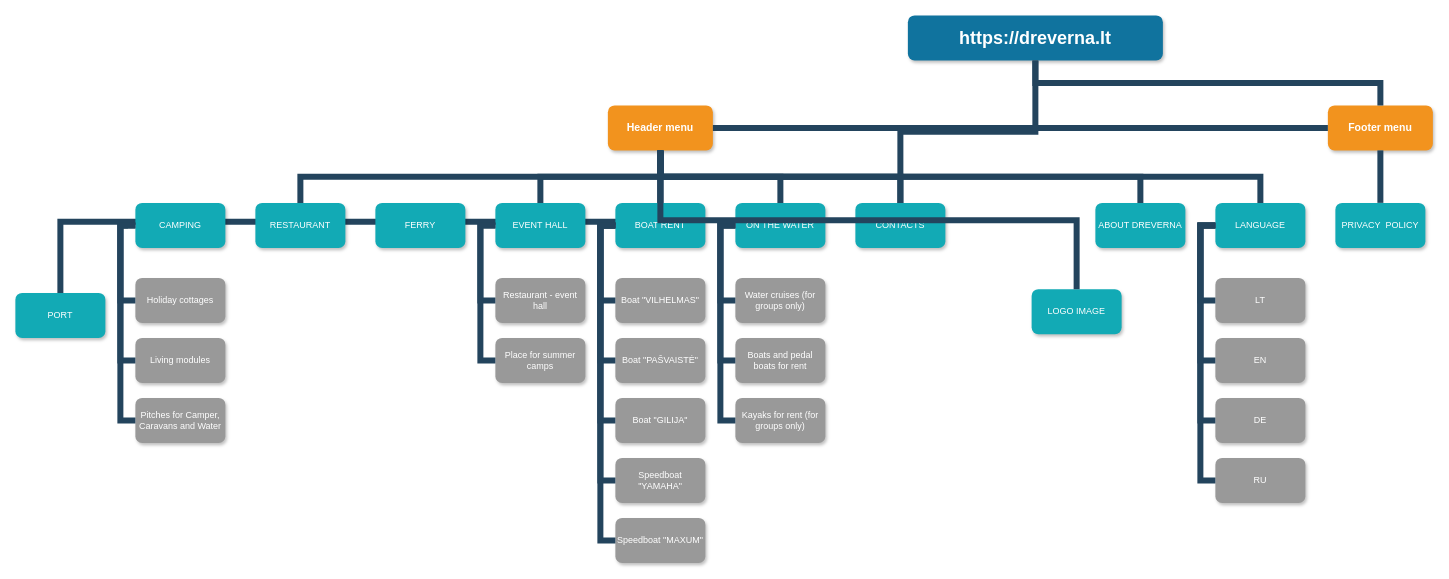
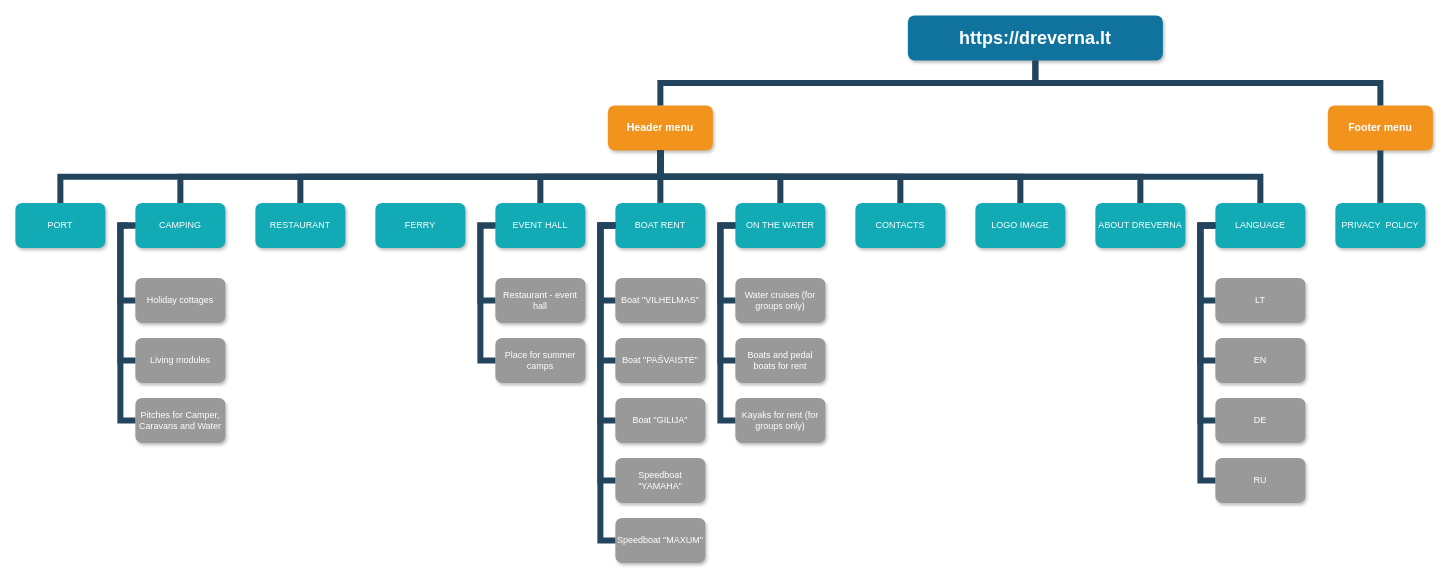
(1020, 128) -> (180, 190)
(970, 132) -> (836, 83)
(1077, 312) -> (1020, 225)
(60, 315) -> (60, 225)
